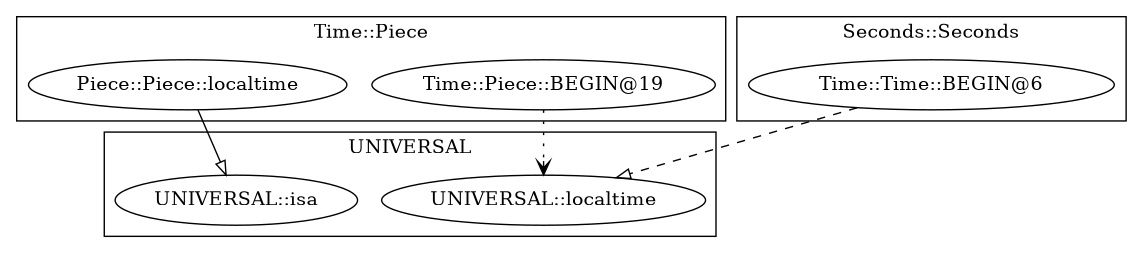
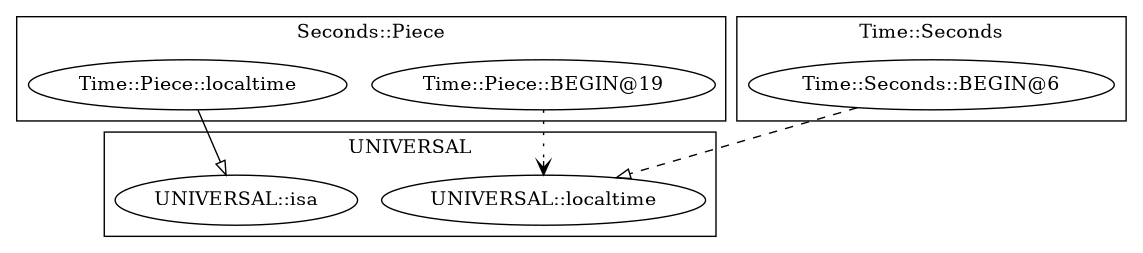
(371, 33) -> (371, 33)
(931, 33) -> (931, 33)
(188, 85) -> (188, 85)
(931, 85) -> (931, 85)
